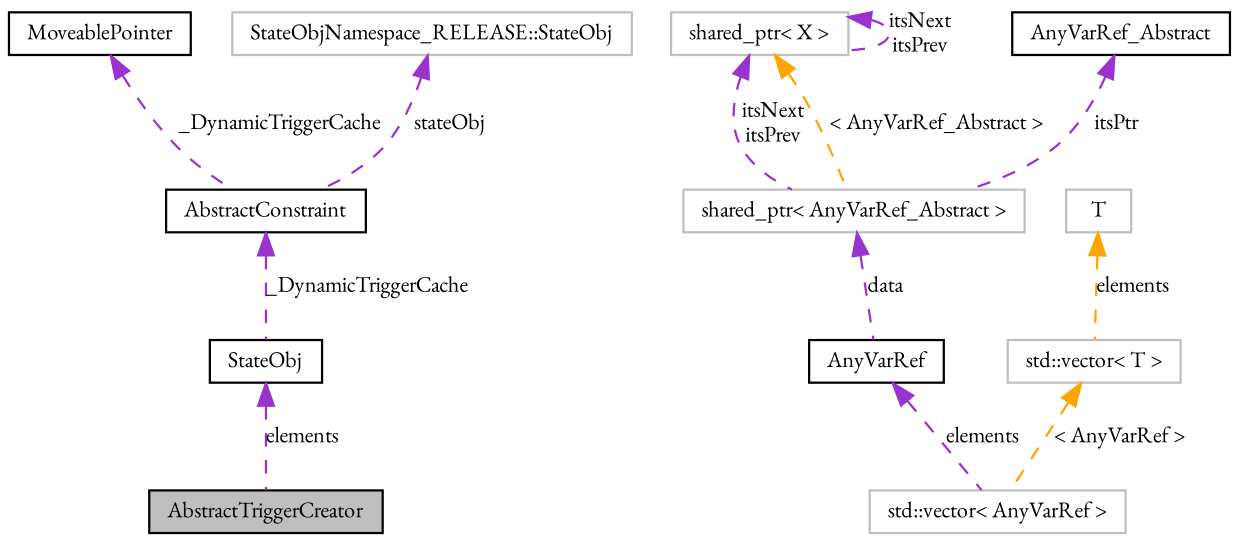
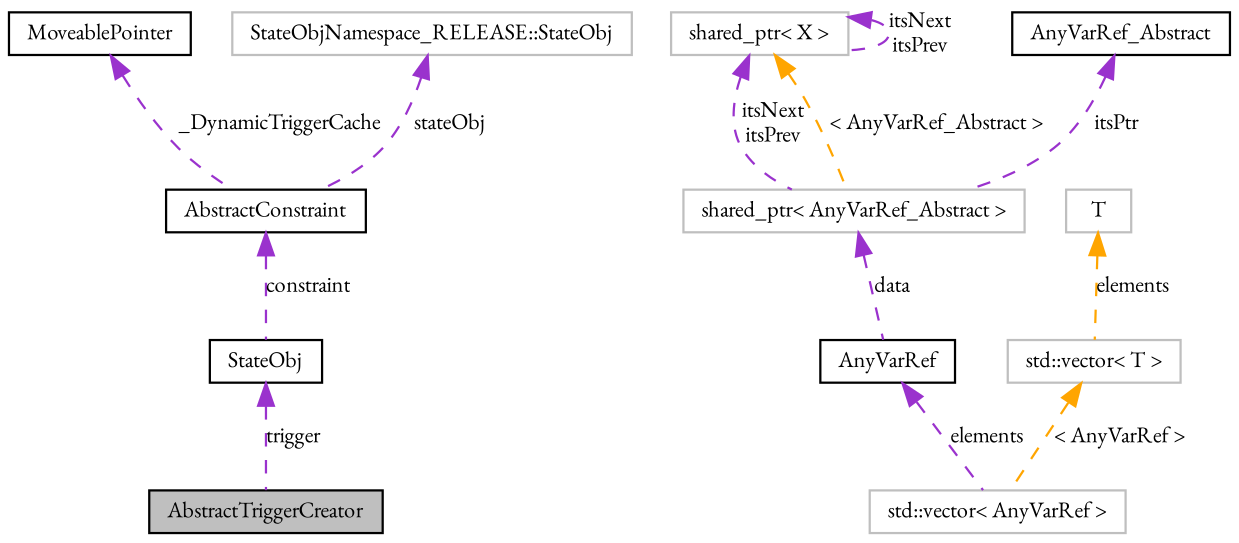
(368, 286) -> (309, 286)
(303, 437) -> (294, 437)
